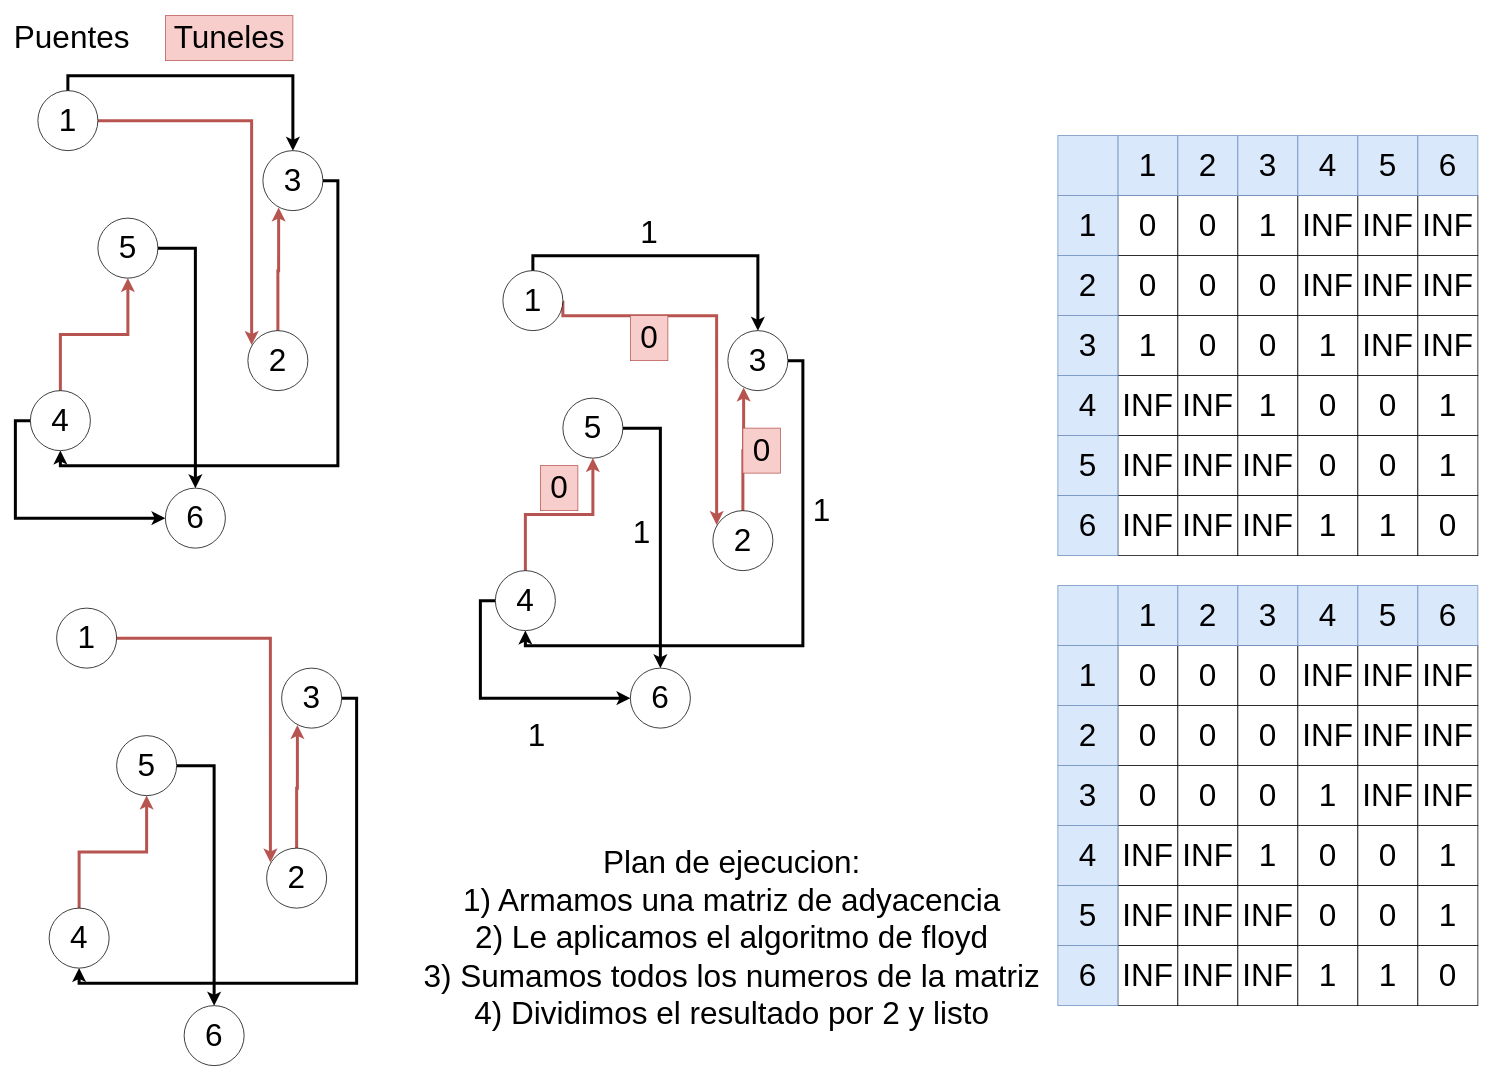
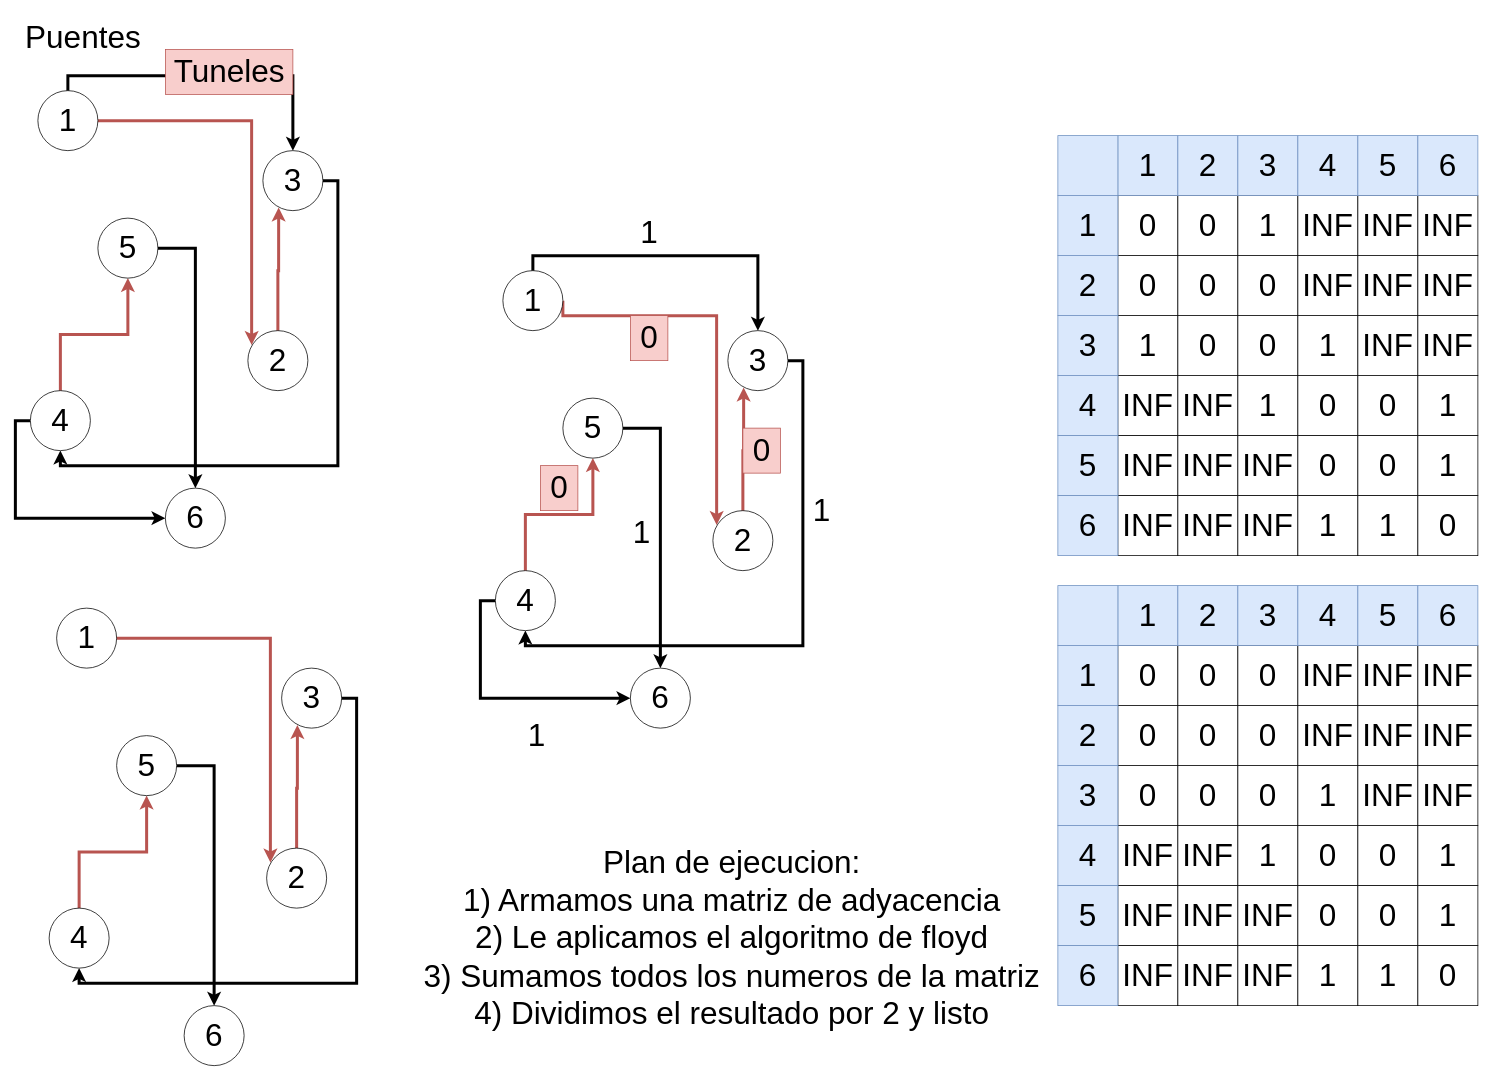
(72, 38) -> (83, 38)
(229, 38) -> (229, 72)
